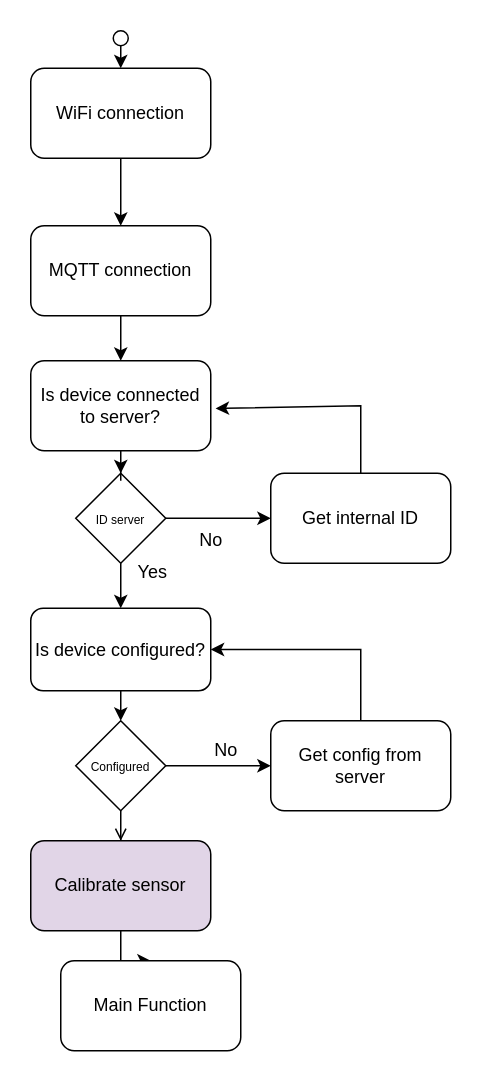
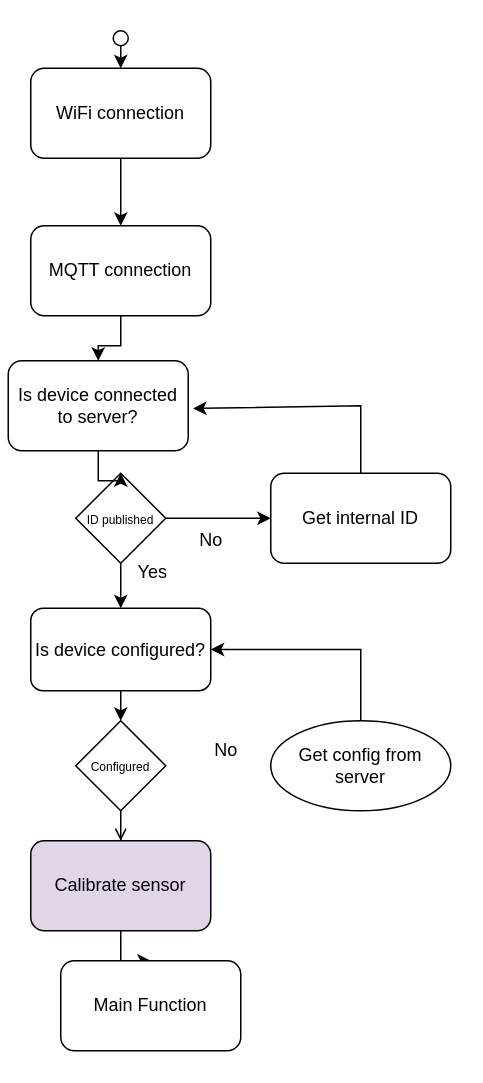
(121, 406) -> (98, 406)
(121, 518) -> (121, 518)
(213, 766) -> none
(361, 766) -> (361, 766)
